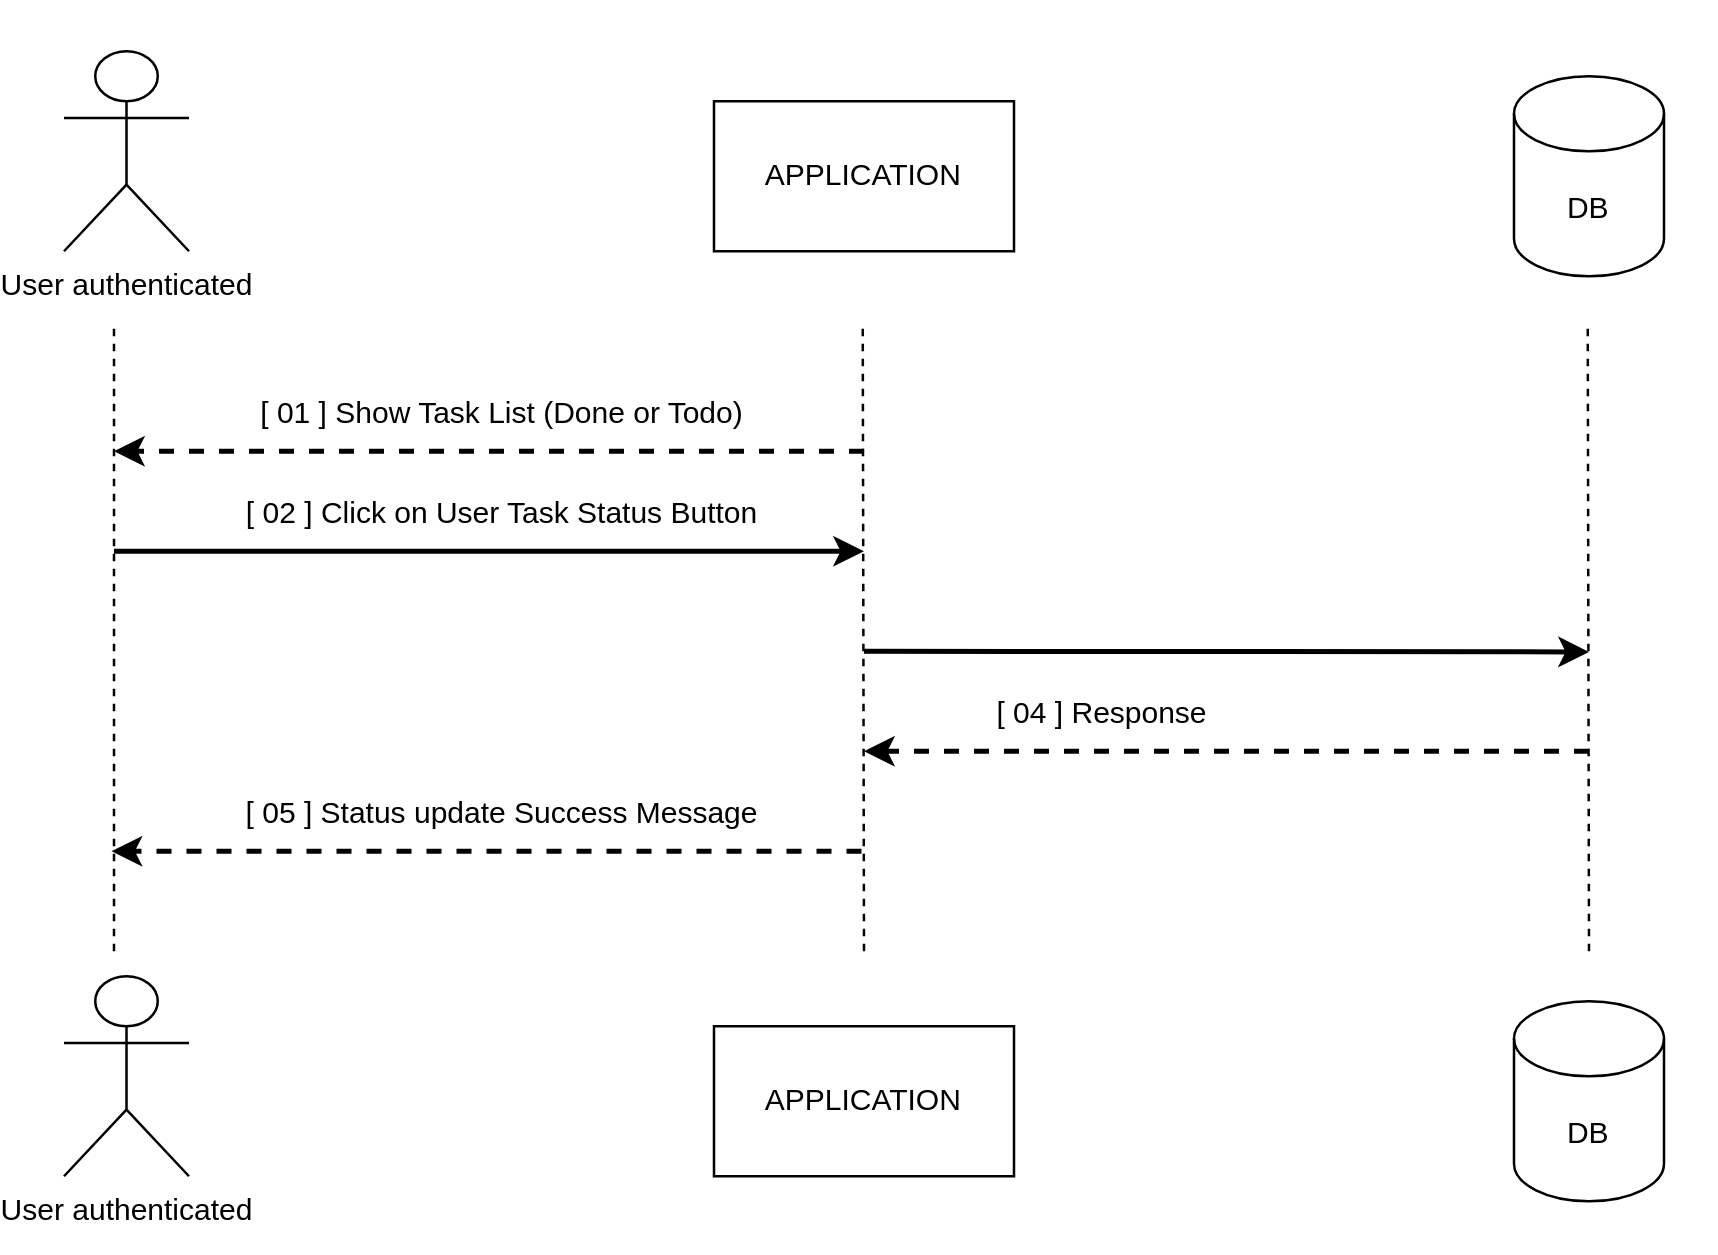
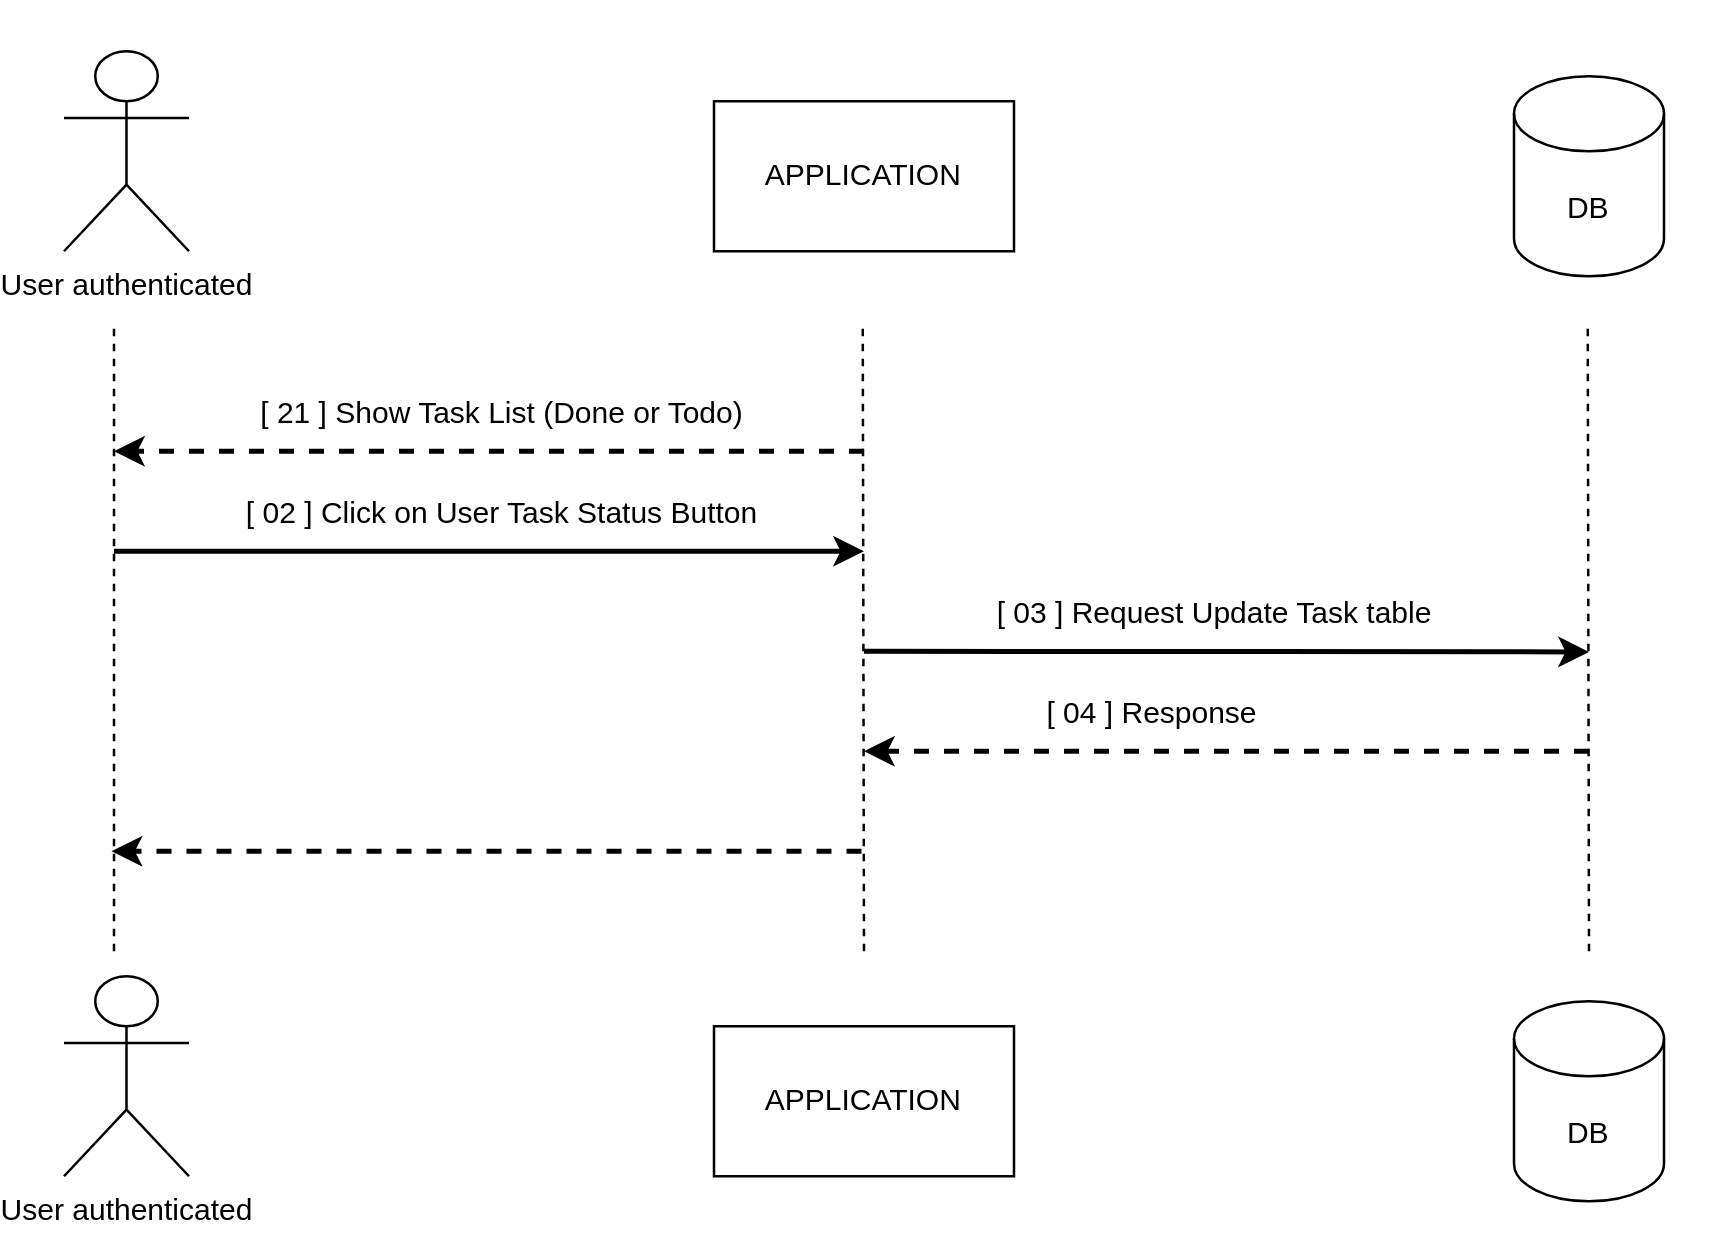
(503, 414) -> (503, 414)
none -> (1214, 614)
(1101, 714) -> (1151, 714)
(501, 814) -> none
